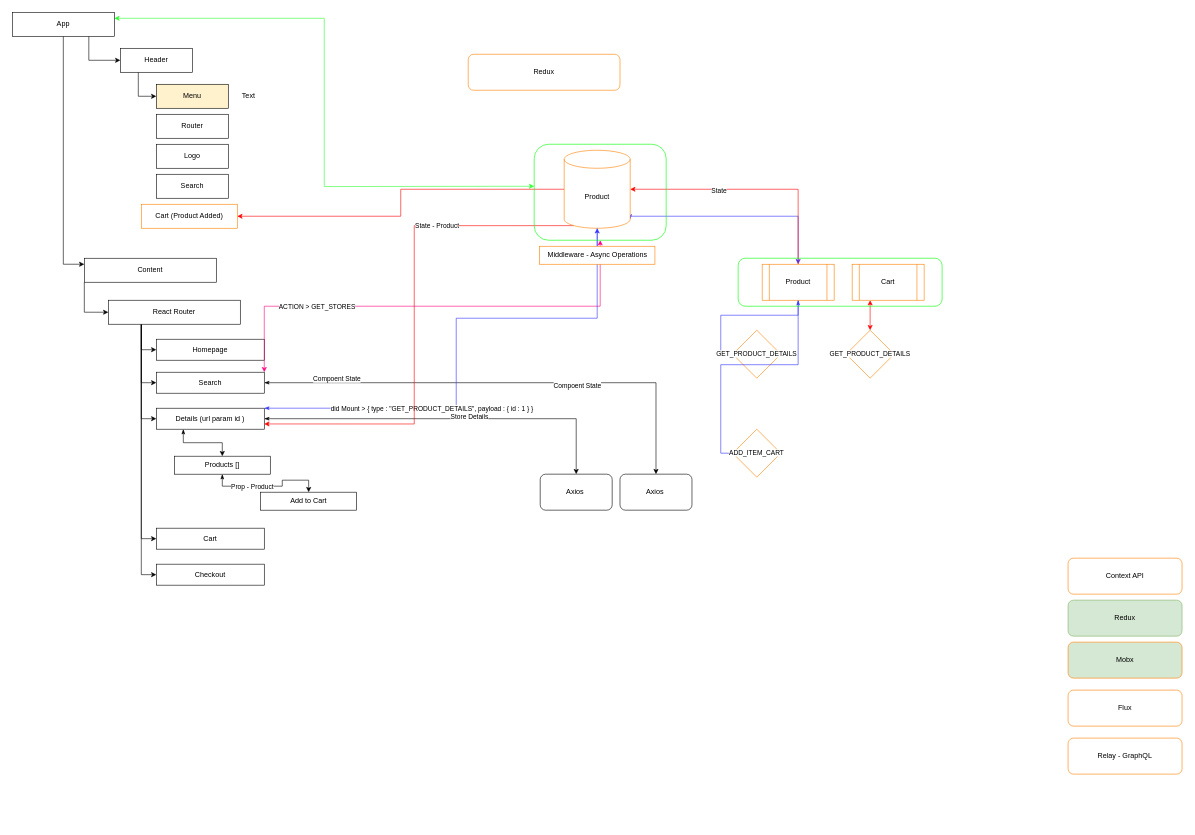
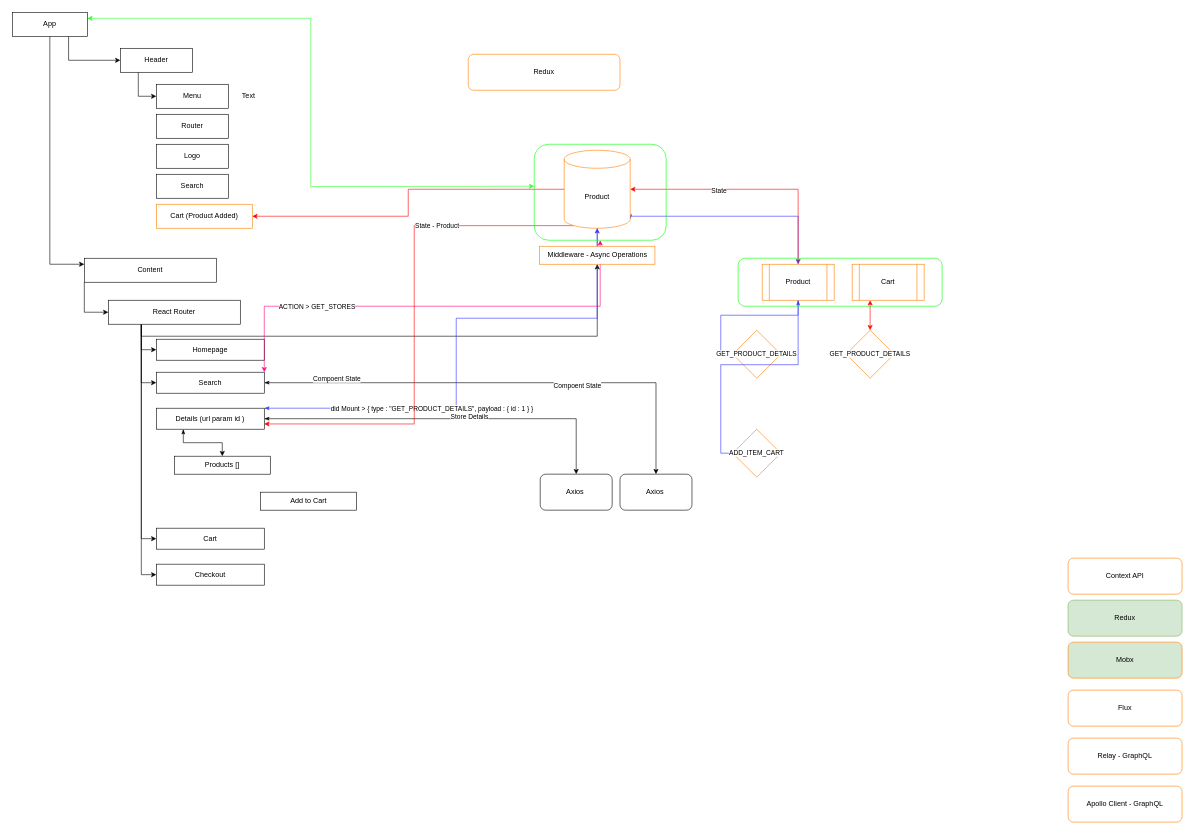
(63, 24) -> (50, 24)
(192, 96) -> (192, 96)
(189, 216) -> (204, 216)
(150, 419) -> (378, 336)
(244, 486) -> none
none -> (1125, 804)
